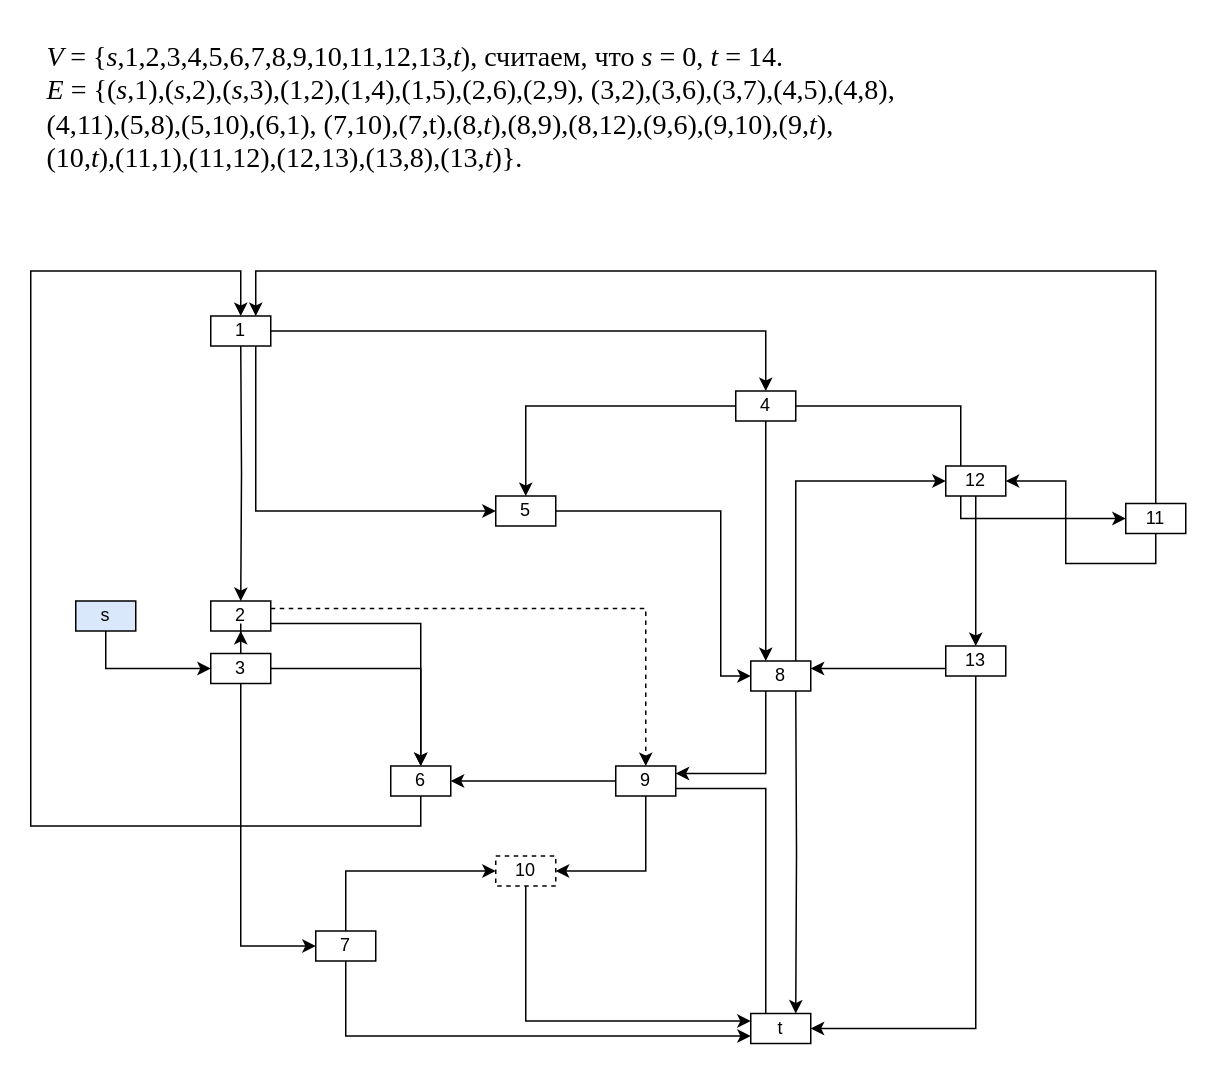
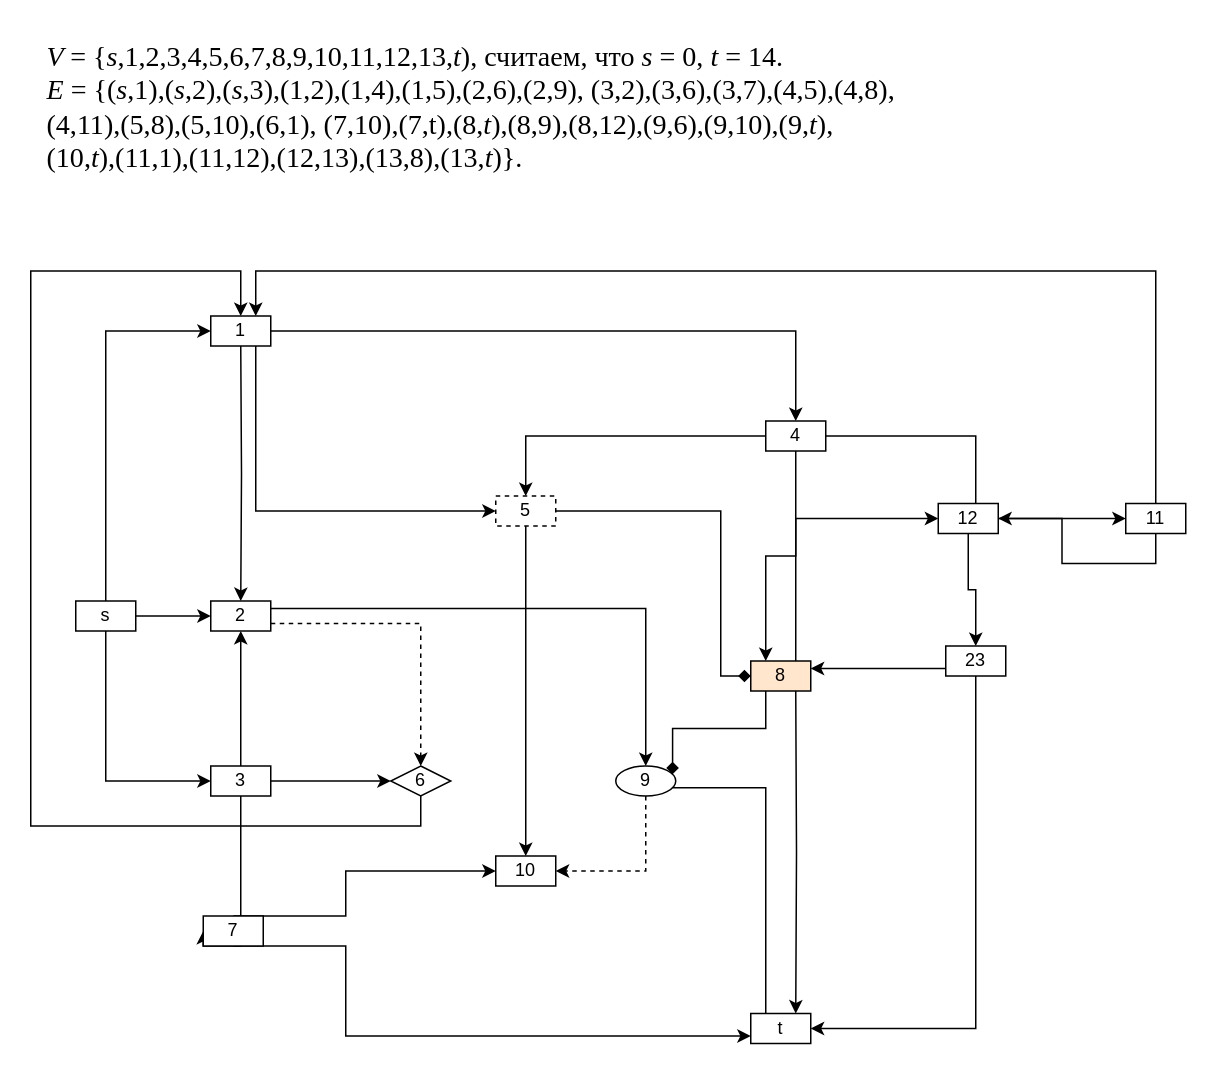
(766, 406) -> (796, 436)
none -> (106, 419)
(976, 481) -> (968, 518)
(526, 511) -> (526, 511)
(533, 608) -> (533, 608)
(106, 616) -> (106, 616)
none -> (168, 616)
(368, 623) -> (368, 623)
(976, 661) -> (976, 661)
(241, 668) -> (241, 781)
(739, 676) -> (738, 676)
(781, 676) -> (781, 676)
none -> (526, 686)
(750, 773) -> (704, 728)
(421, 781) -> (421, 781)
(539, 781) -> none
(646, 781) -> (646, 781)
(526, 871) -> (526, 871)
(643, 871) -> (643, 871)
(346, 946) -> (233, 931)
(566, 1021) -> none
